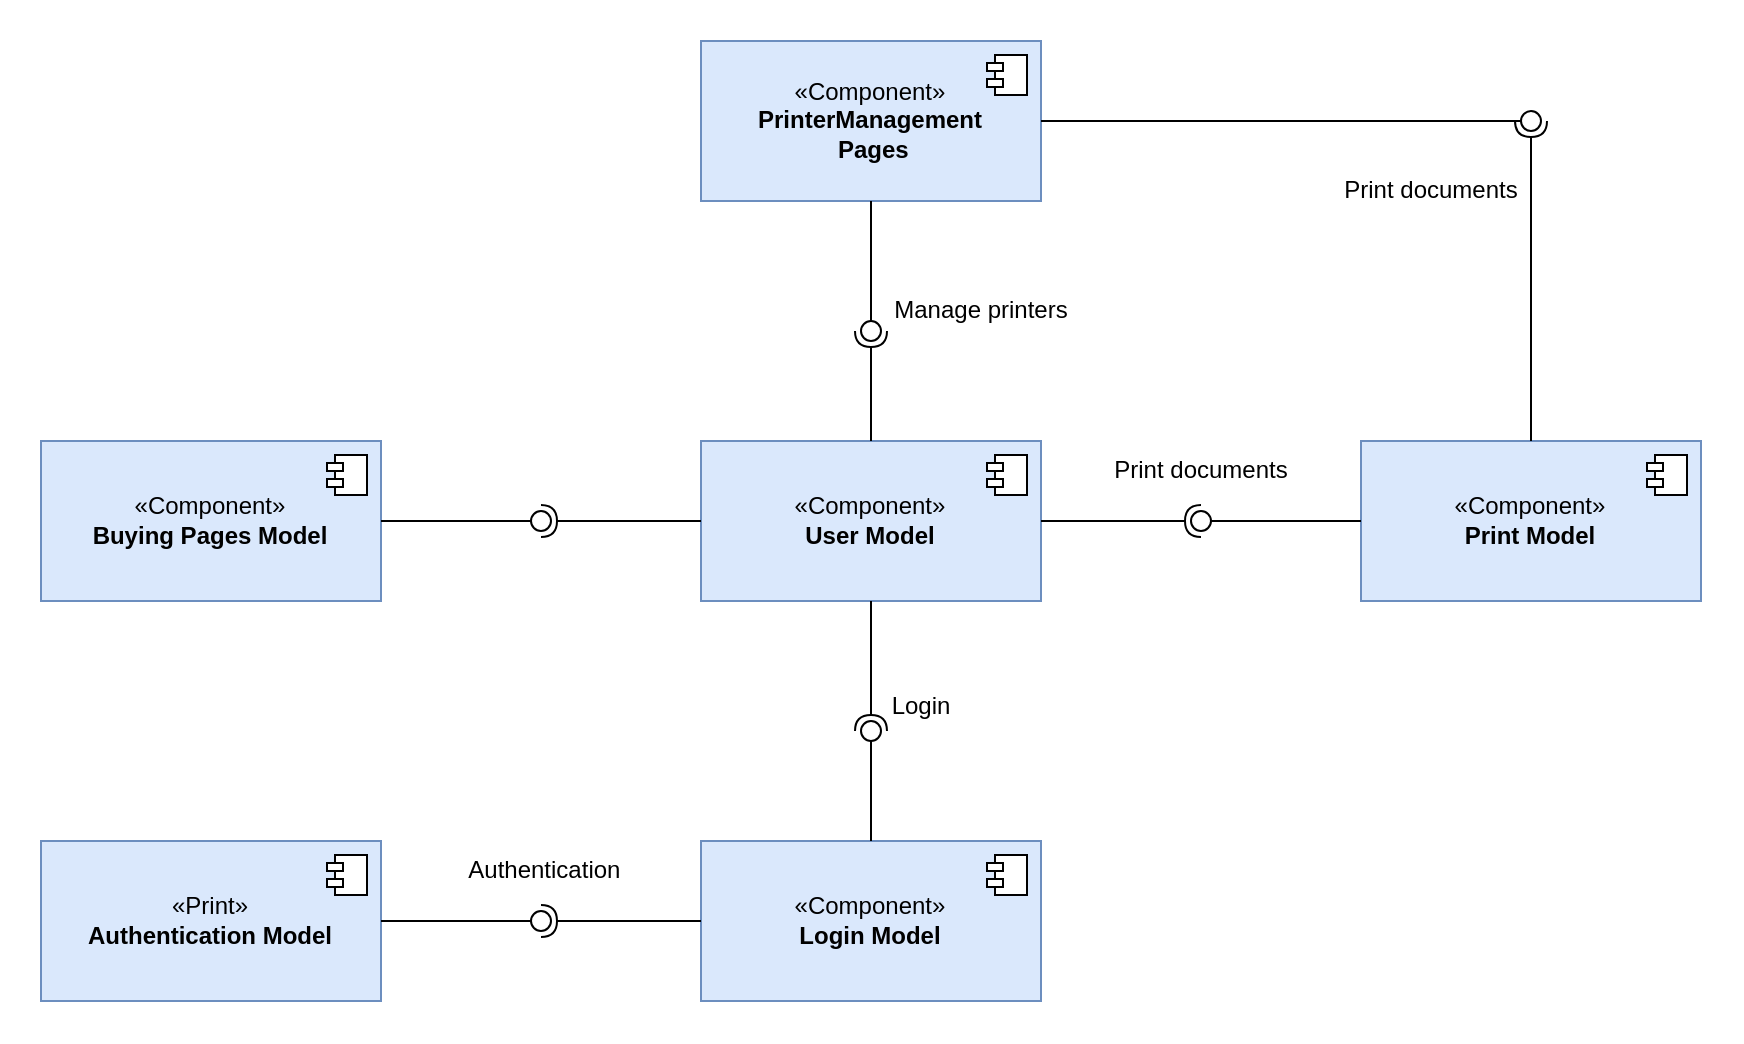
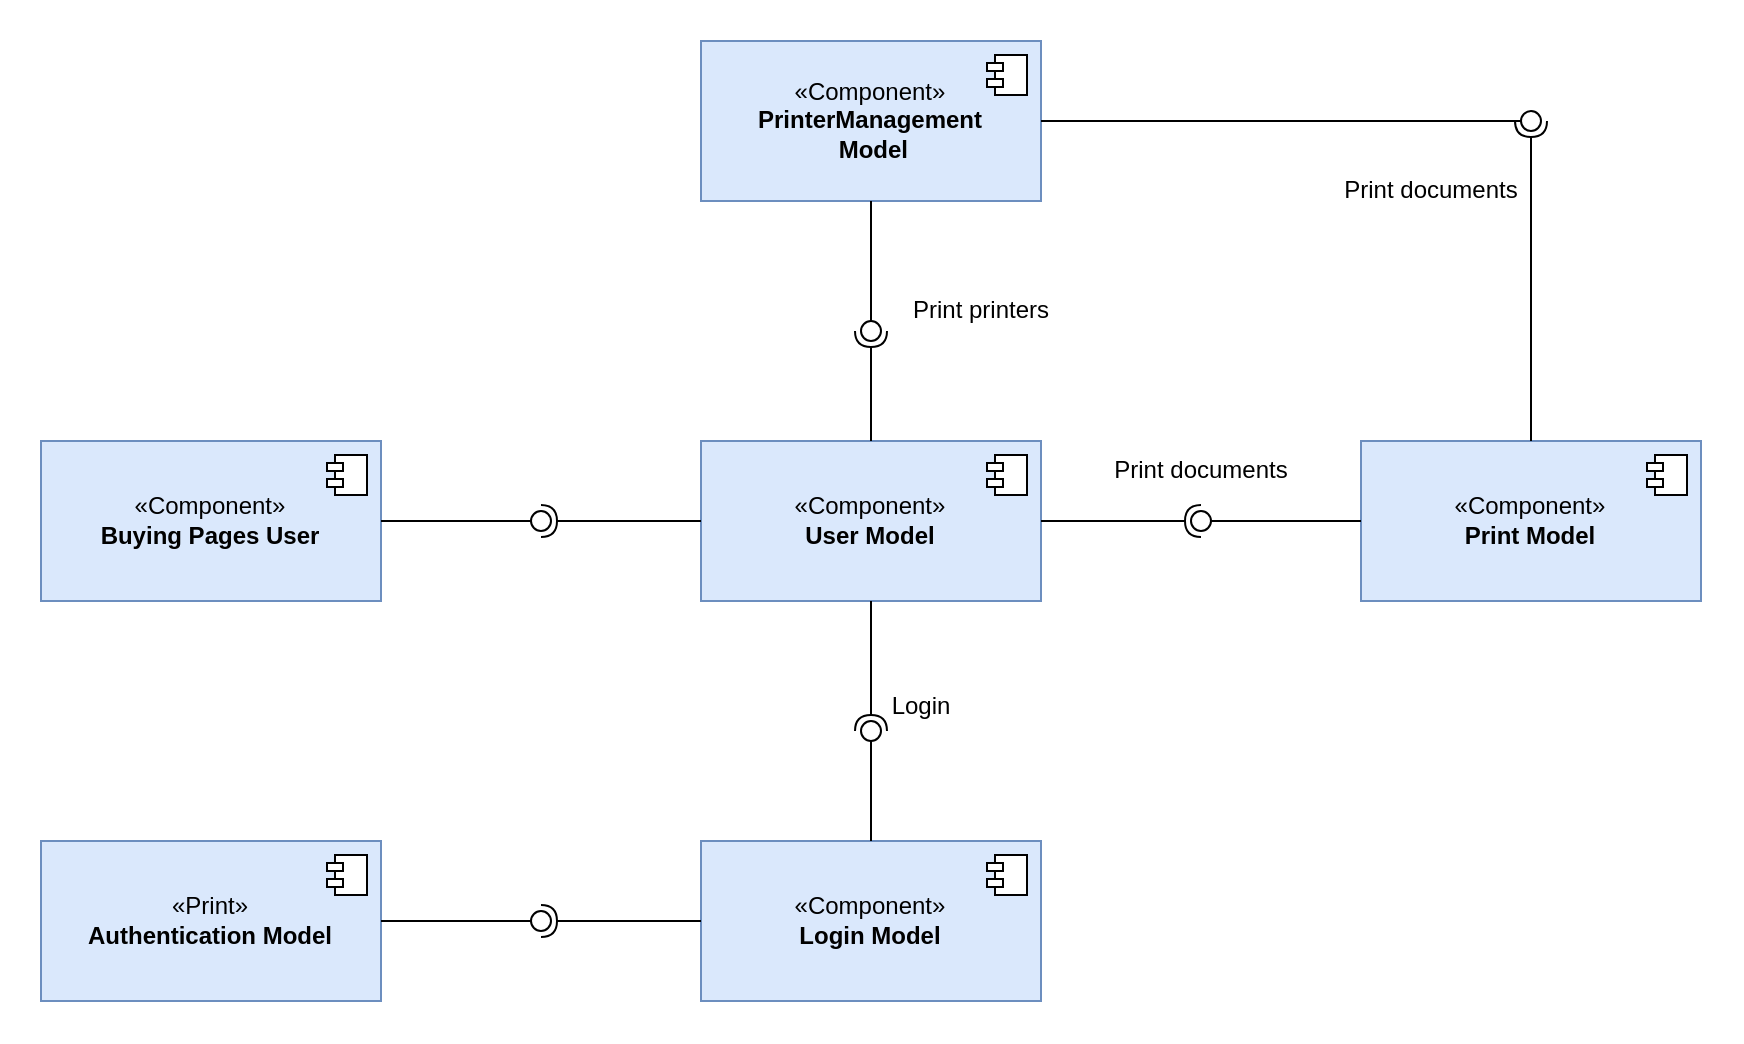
(871, 121) -> (871, 121)
(982, 311) -> (982, 311)
(211, 521) -> (211, 521)
(541, 871) -> none
